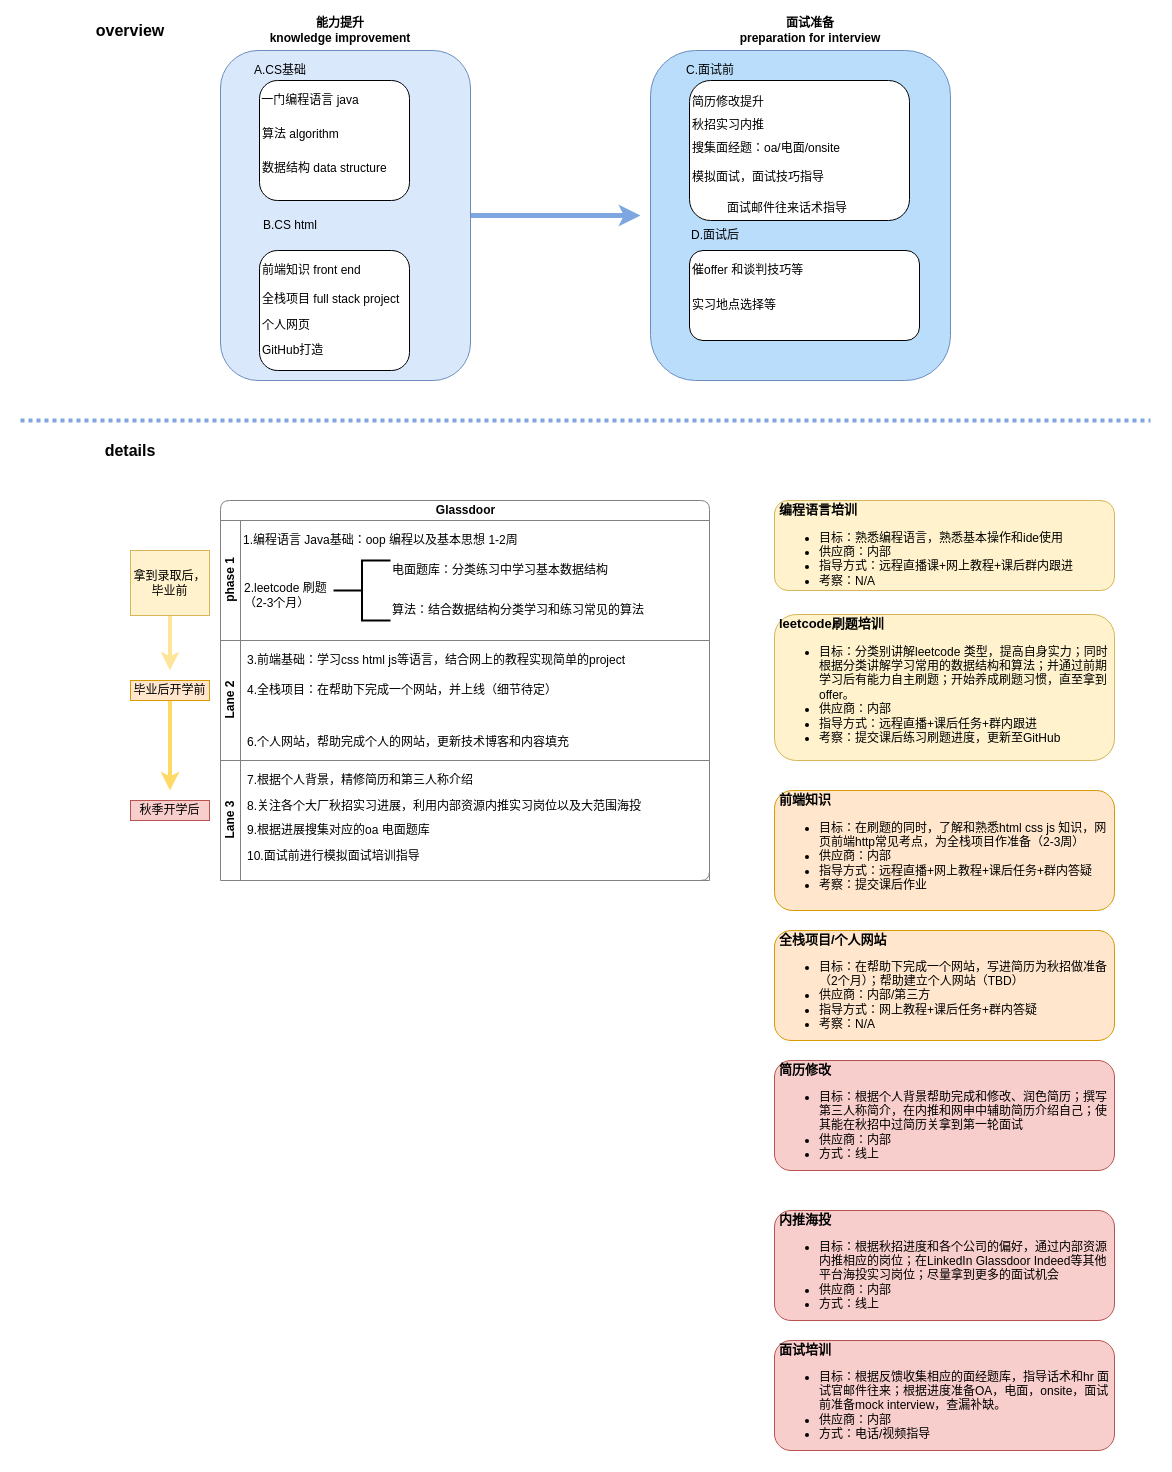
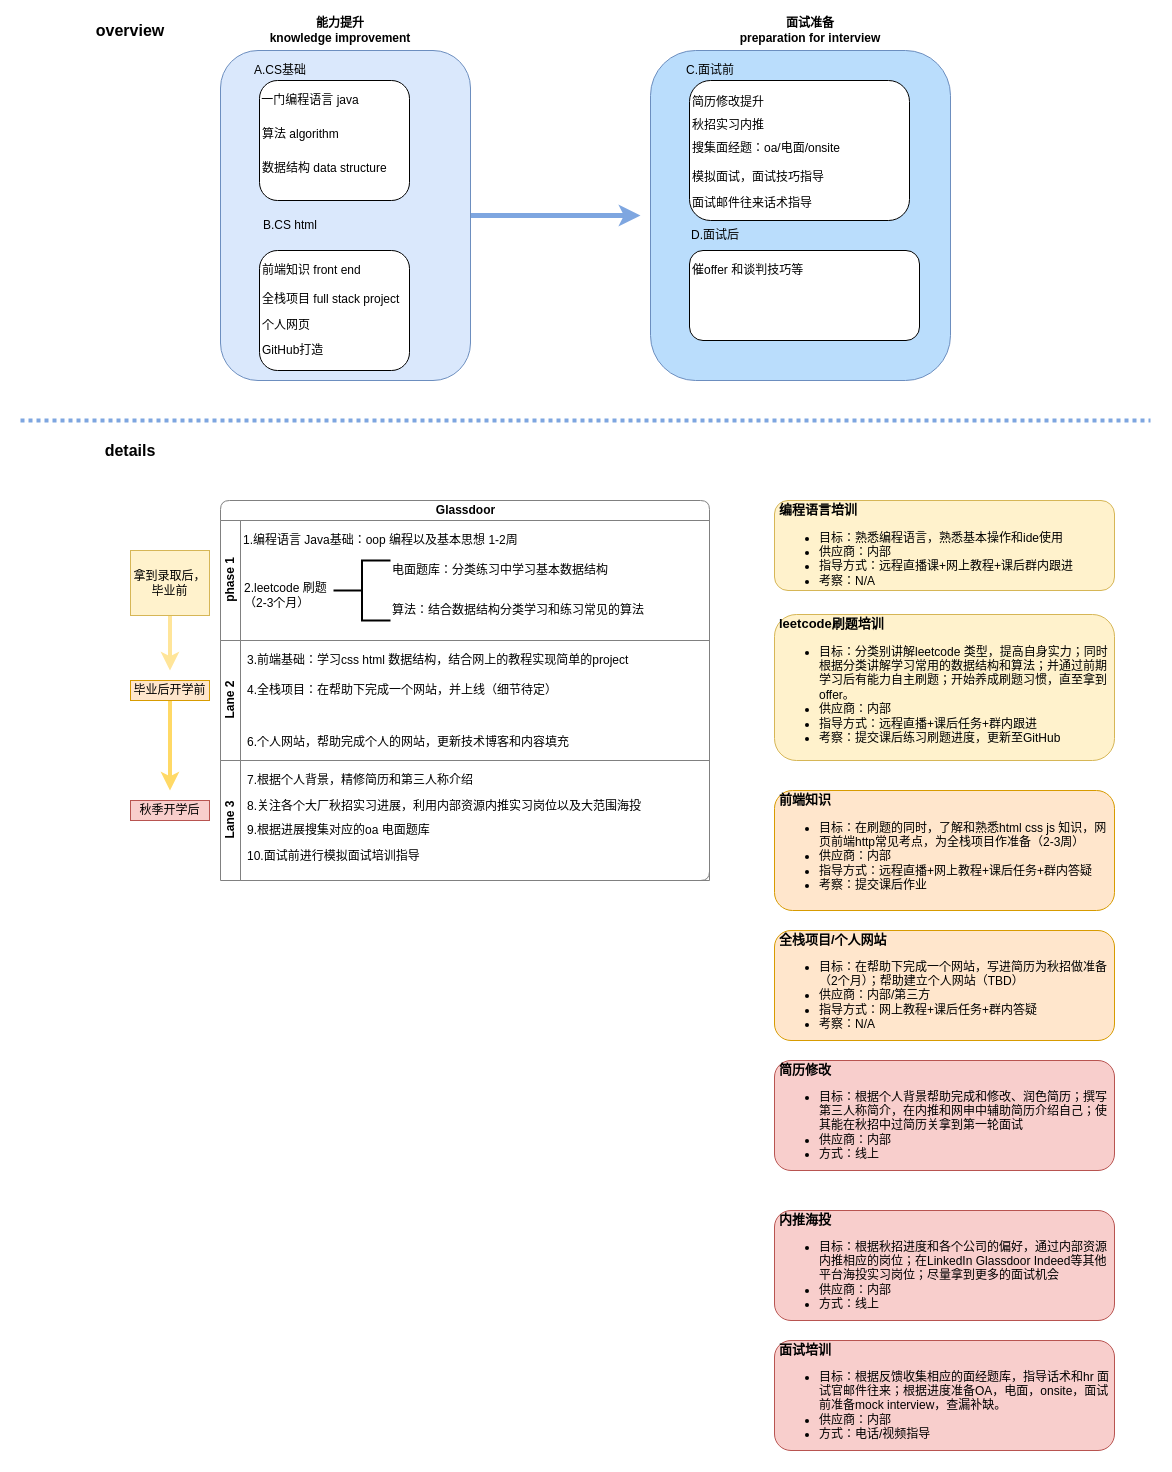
(791, 208) -> (756, 203)
(756, 306) -> none
(446, 661) -> (446, 661)
